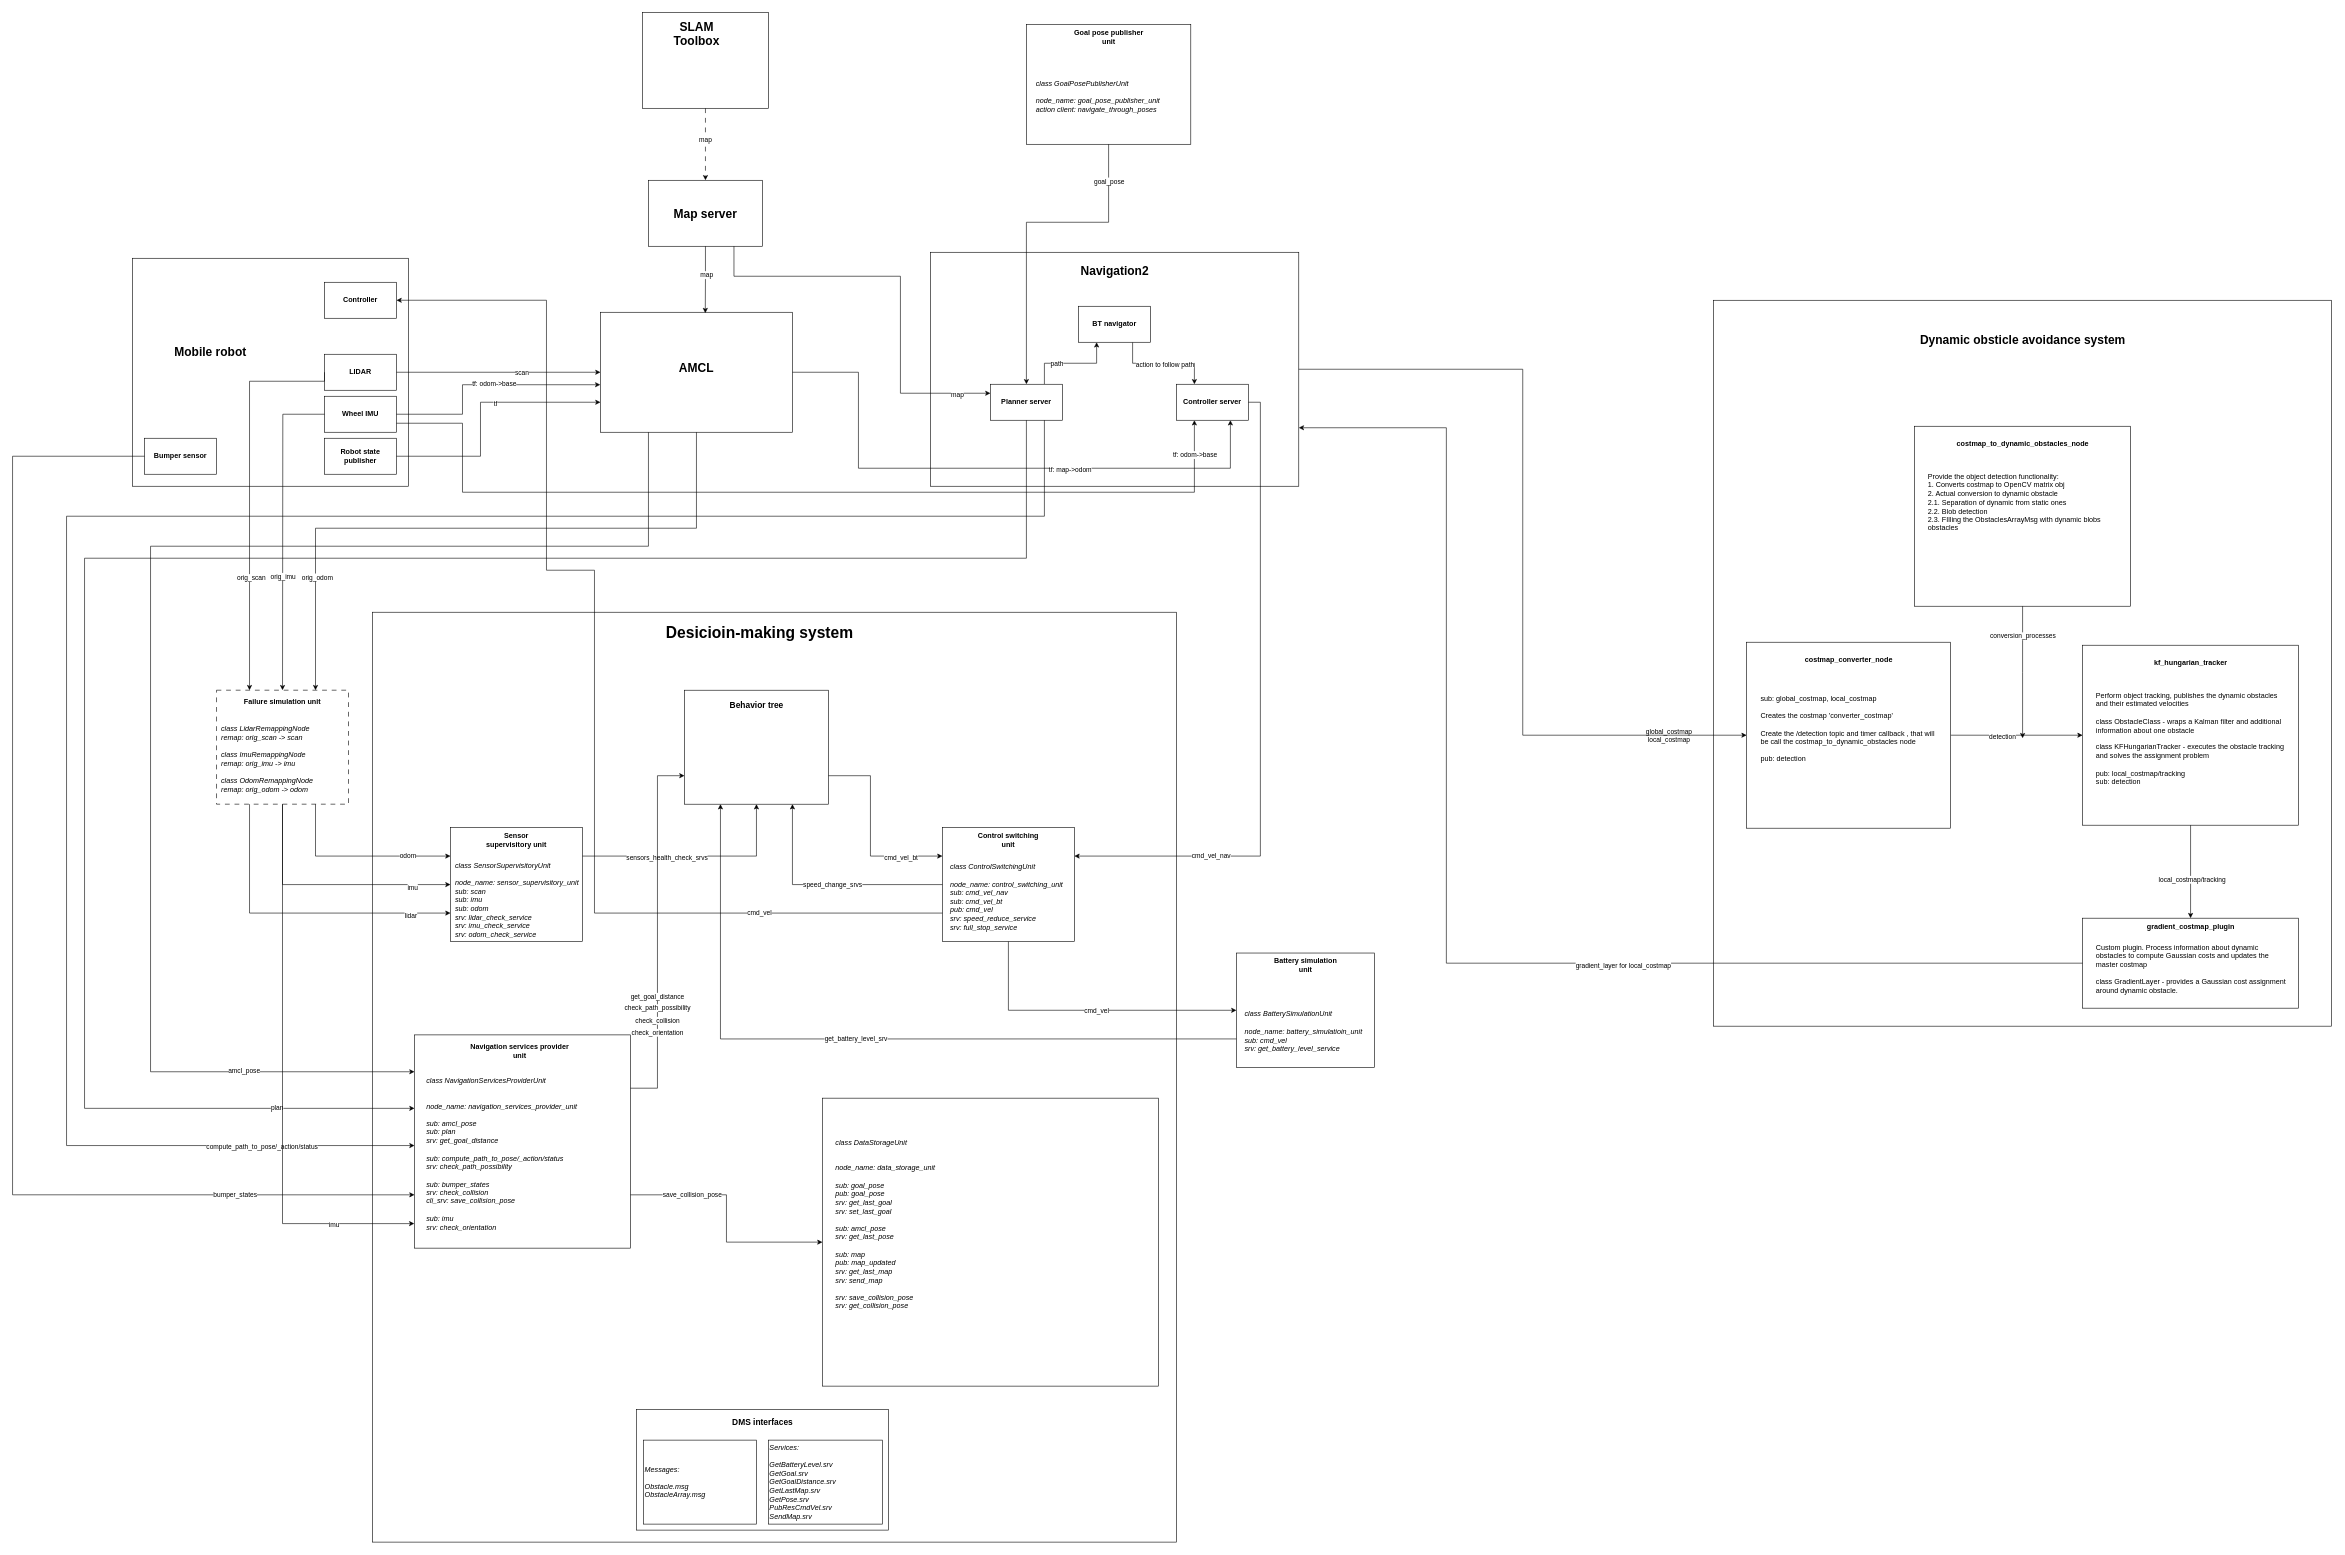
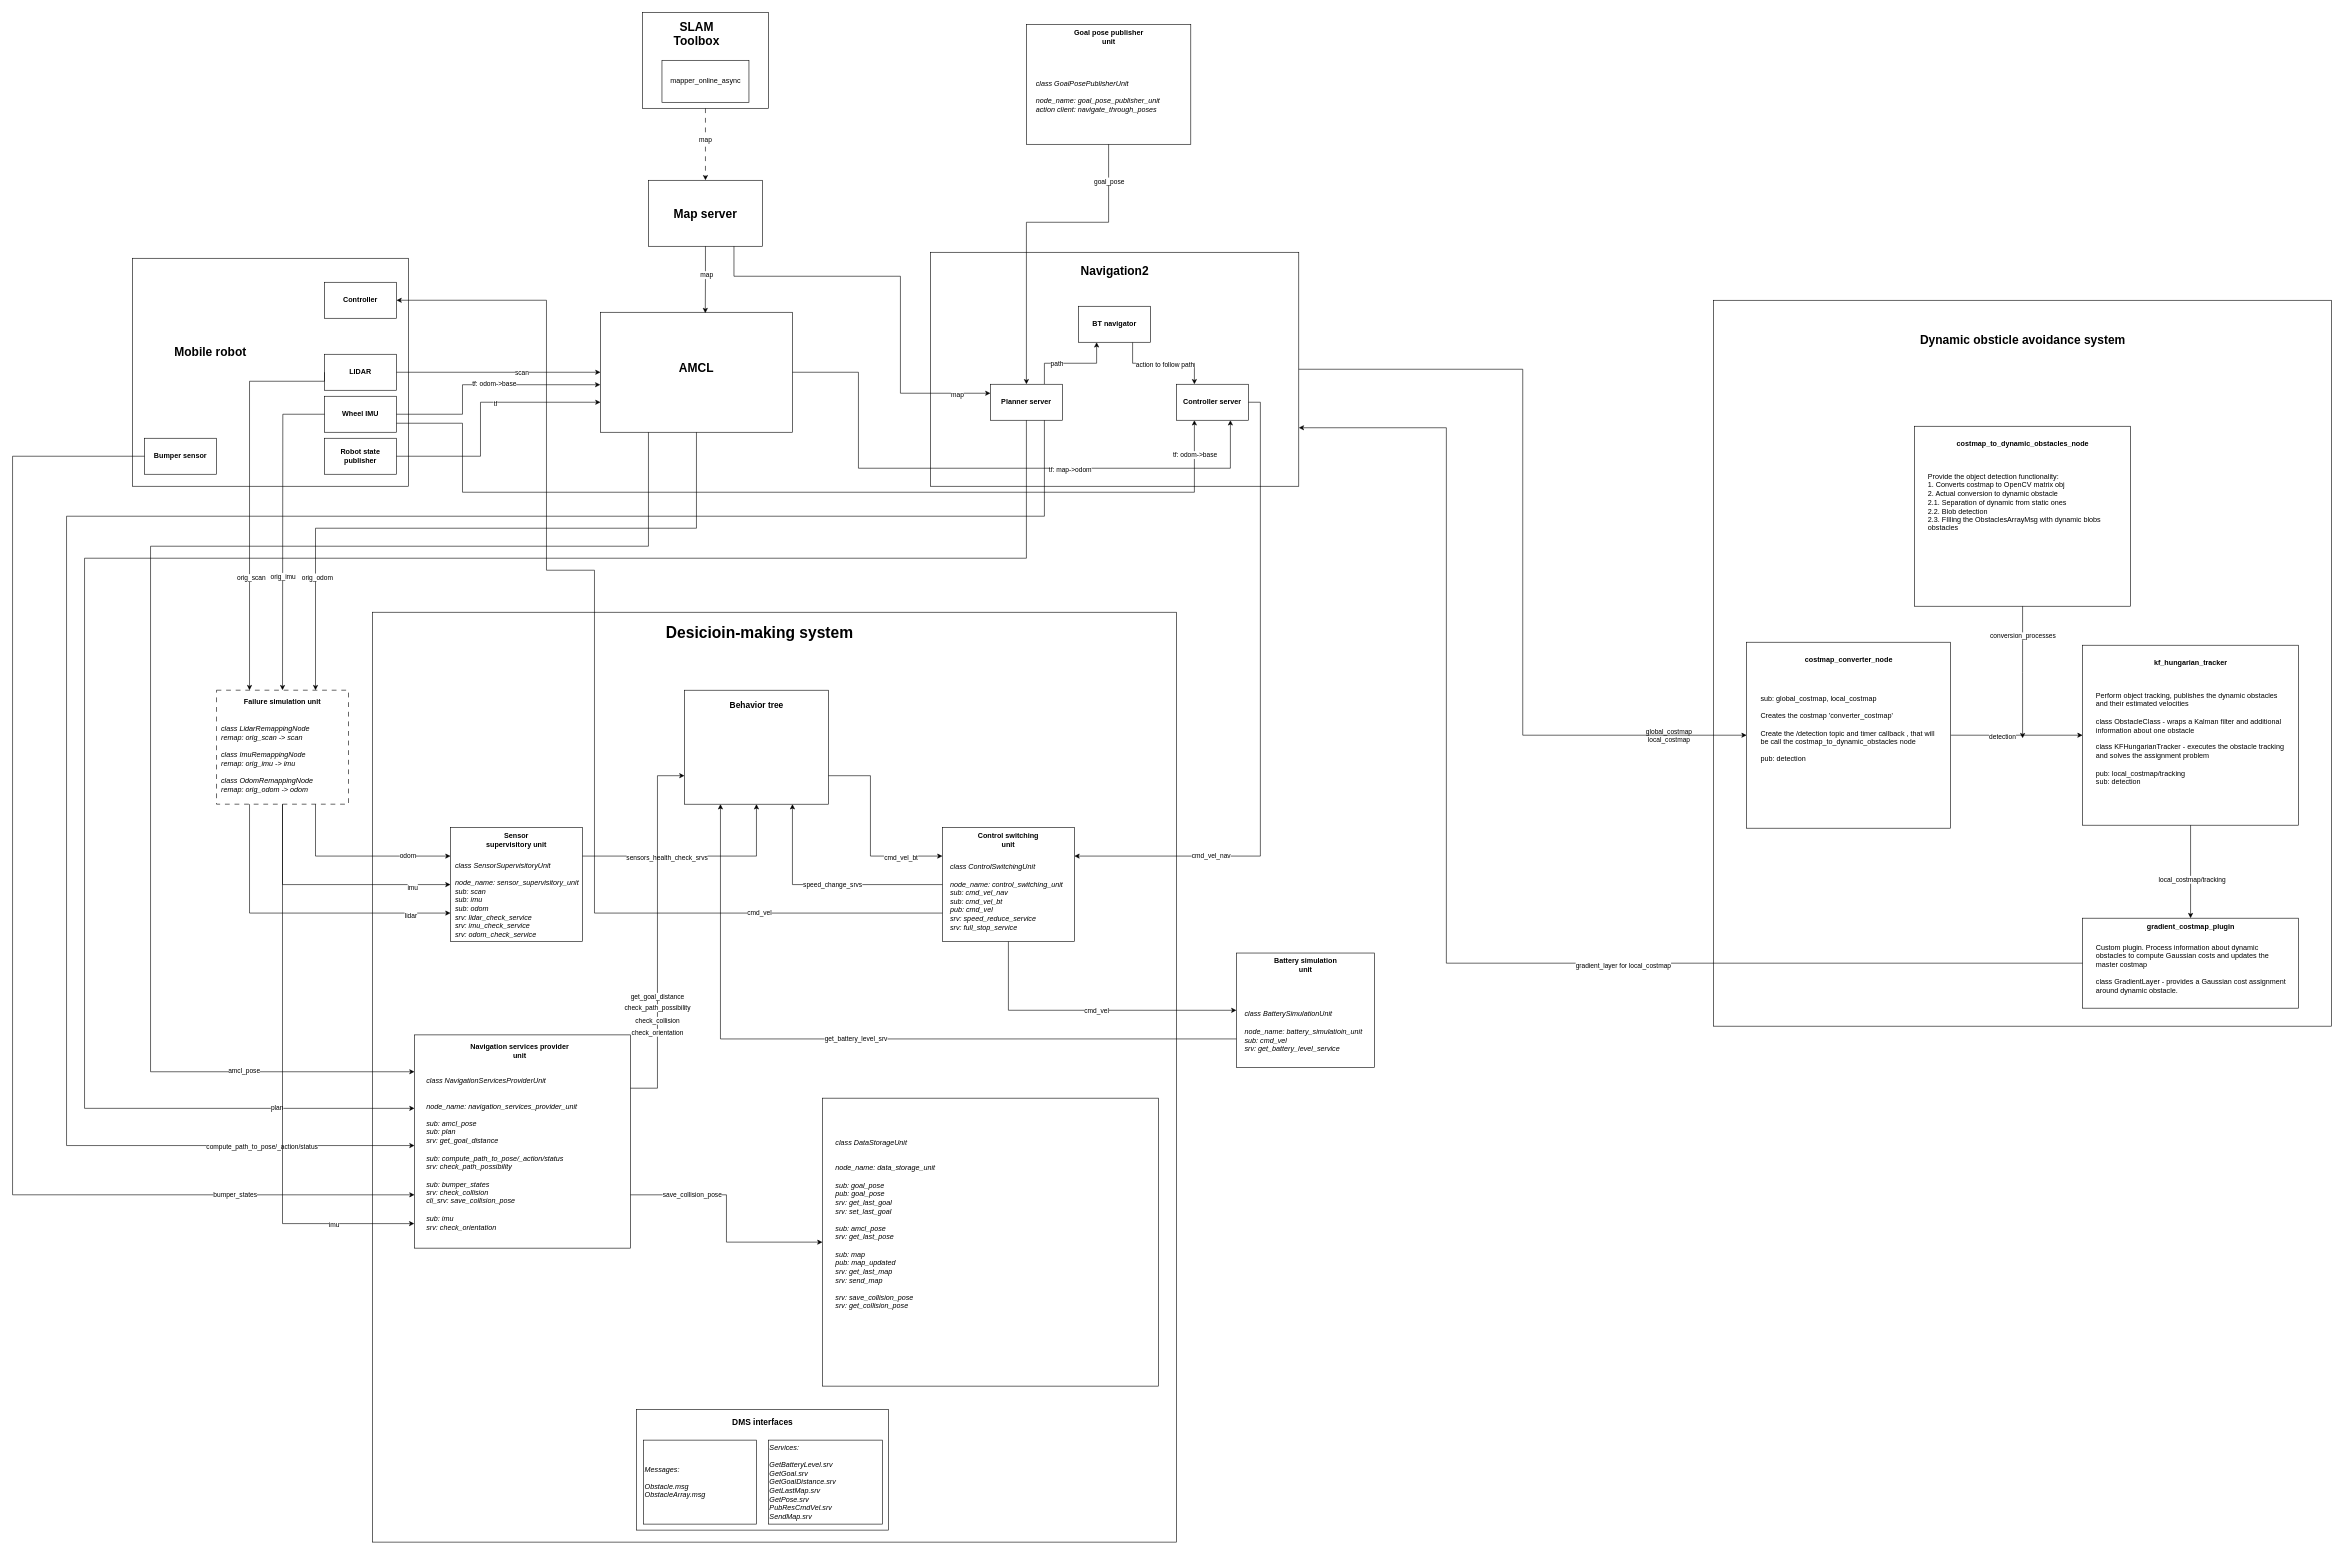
none -> (705, 81)
